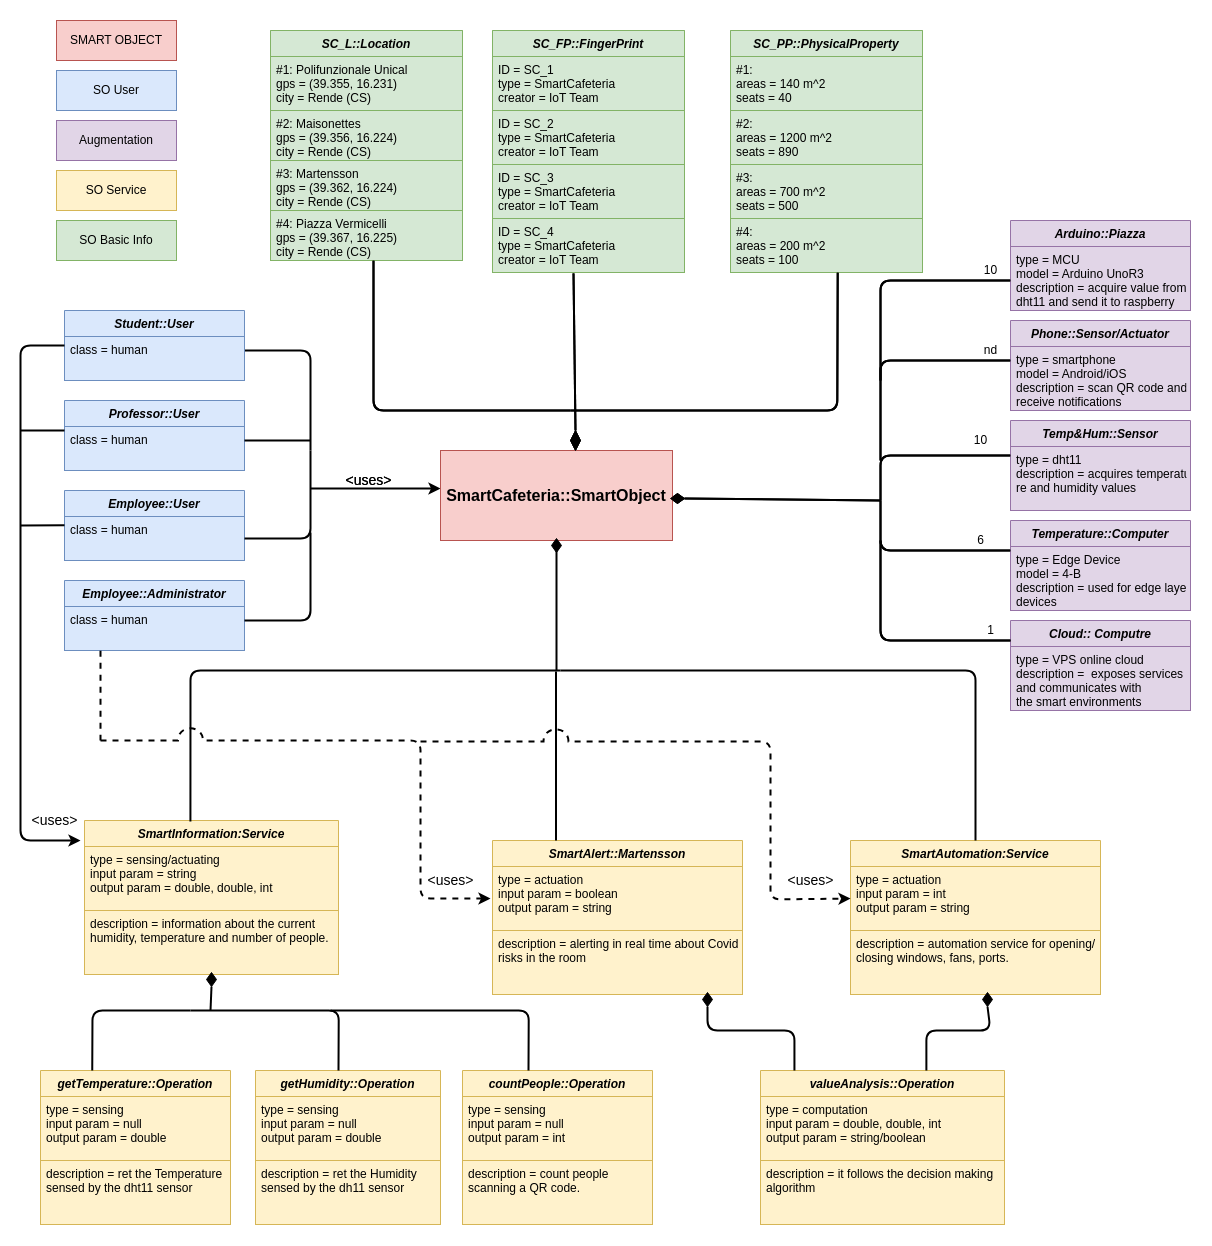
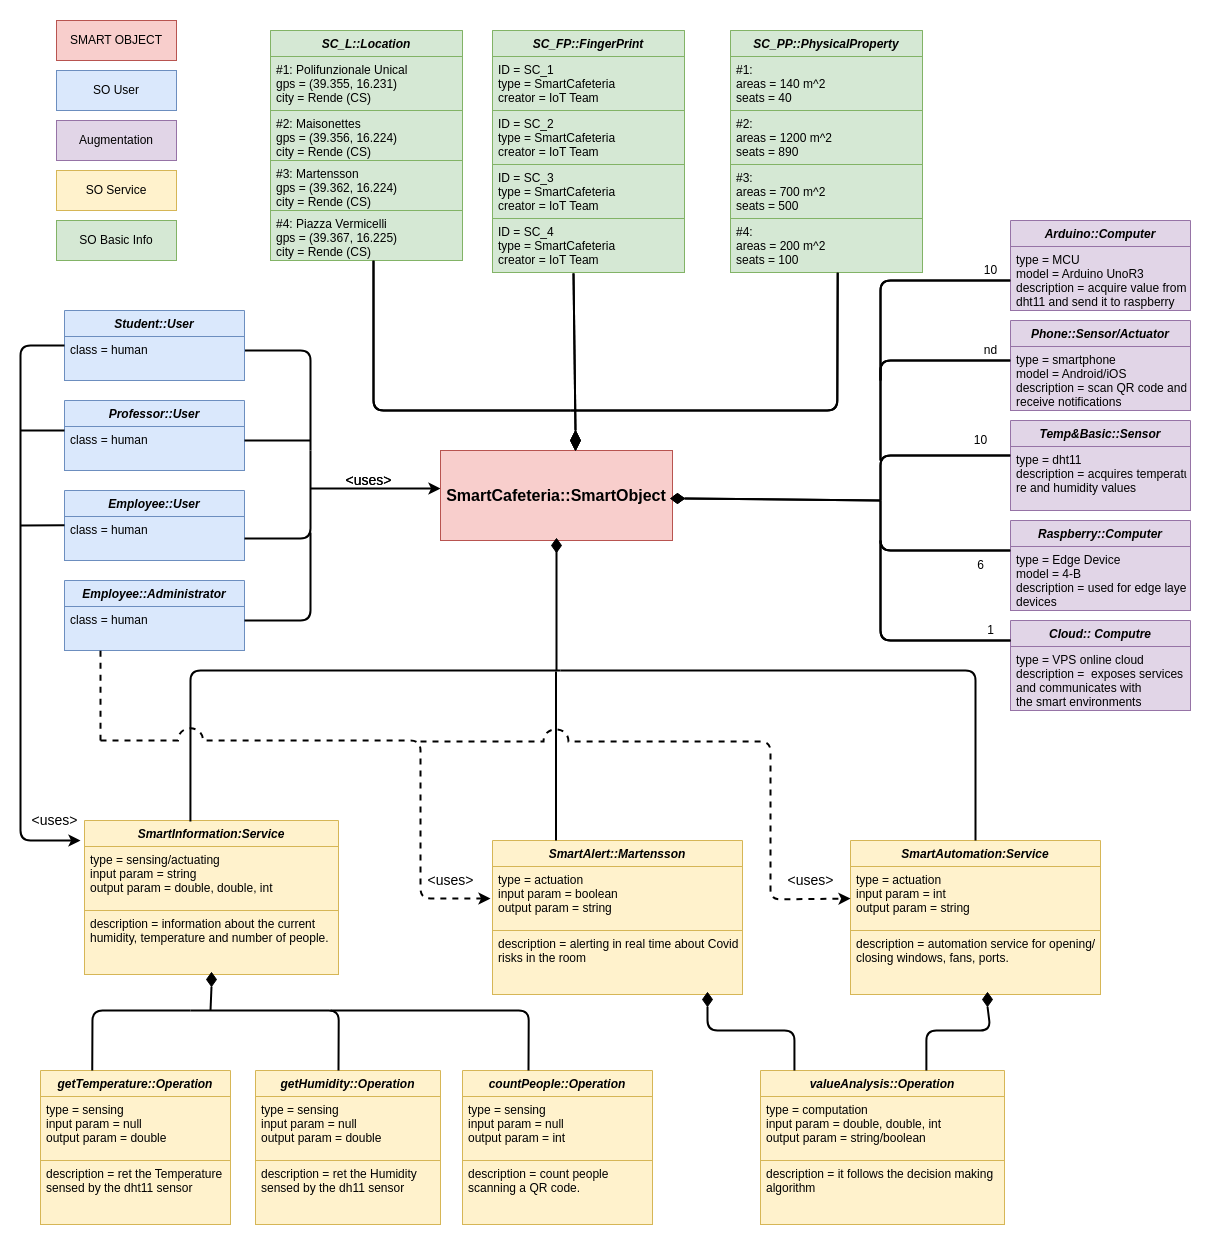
(1100, 234) -> (1100, 234)
(1100, 434) -> (1100, 434)
(1100, 534) -> (1100, 534)
(981, 541) -> (981, 566)
